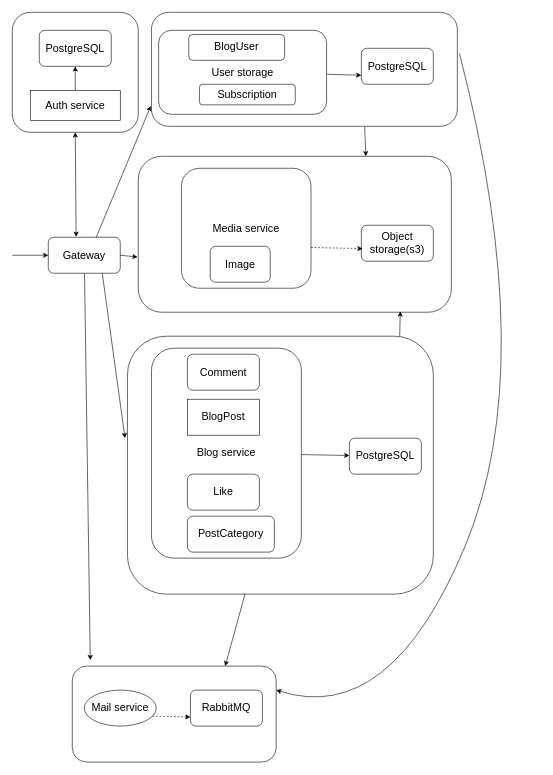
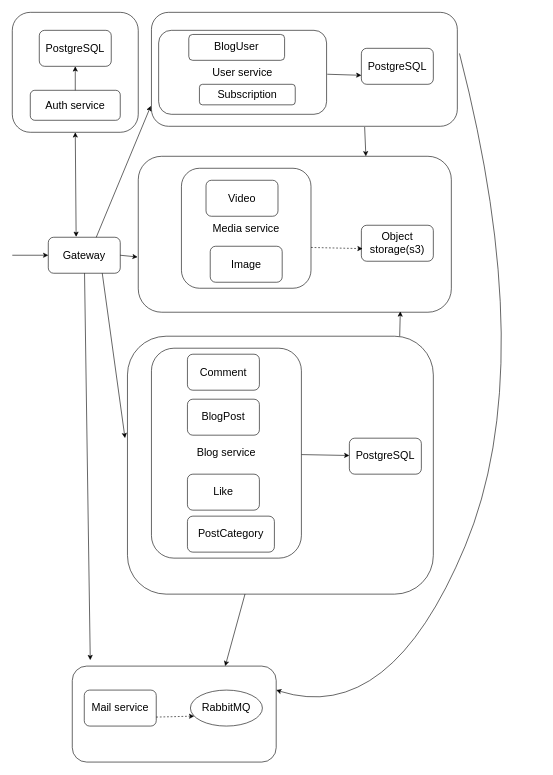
(243, 72) -> (243, 72)
(75, 105) -> (75, 105)
none -> (242, 198)
(240, 264) -> (246, 264)
(224, 417) -> (224, 417)
(120, 708) -> (120, 708)
(227, 708) -> (227, 708)
